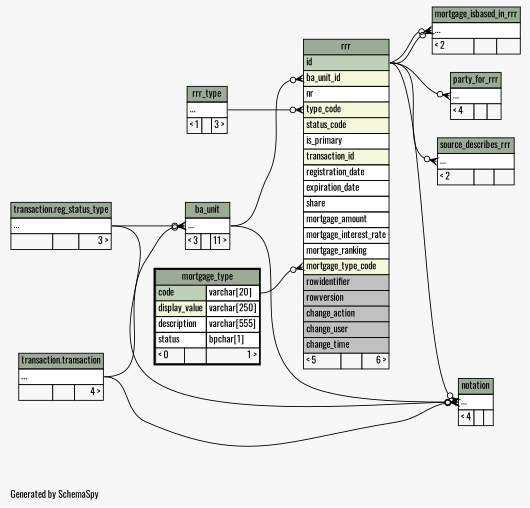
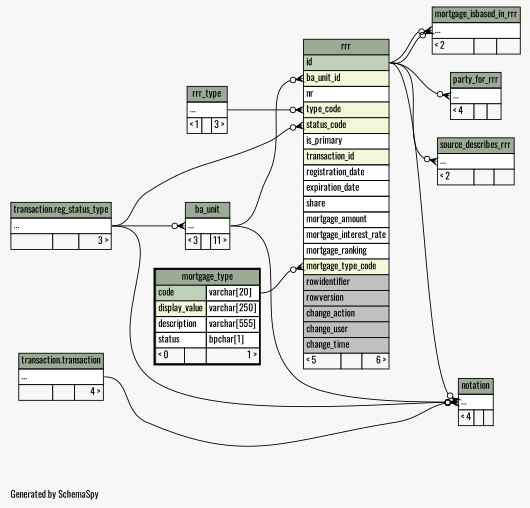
none -> (195, 168)
(134, 306) -> none
